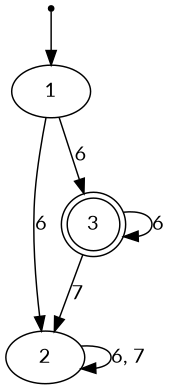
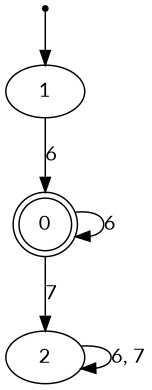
(34, 217) -> none
(94, 224) -> (45, 224)
